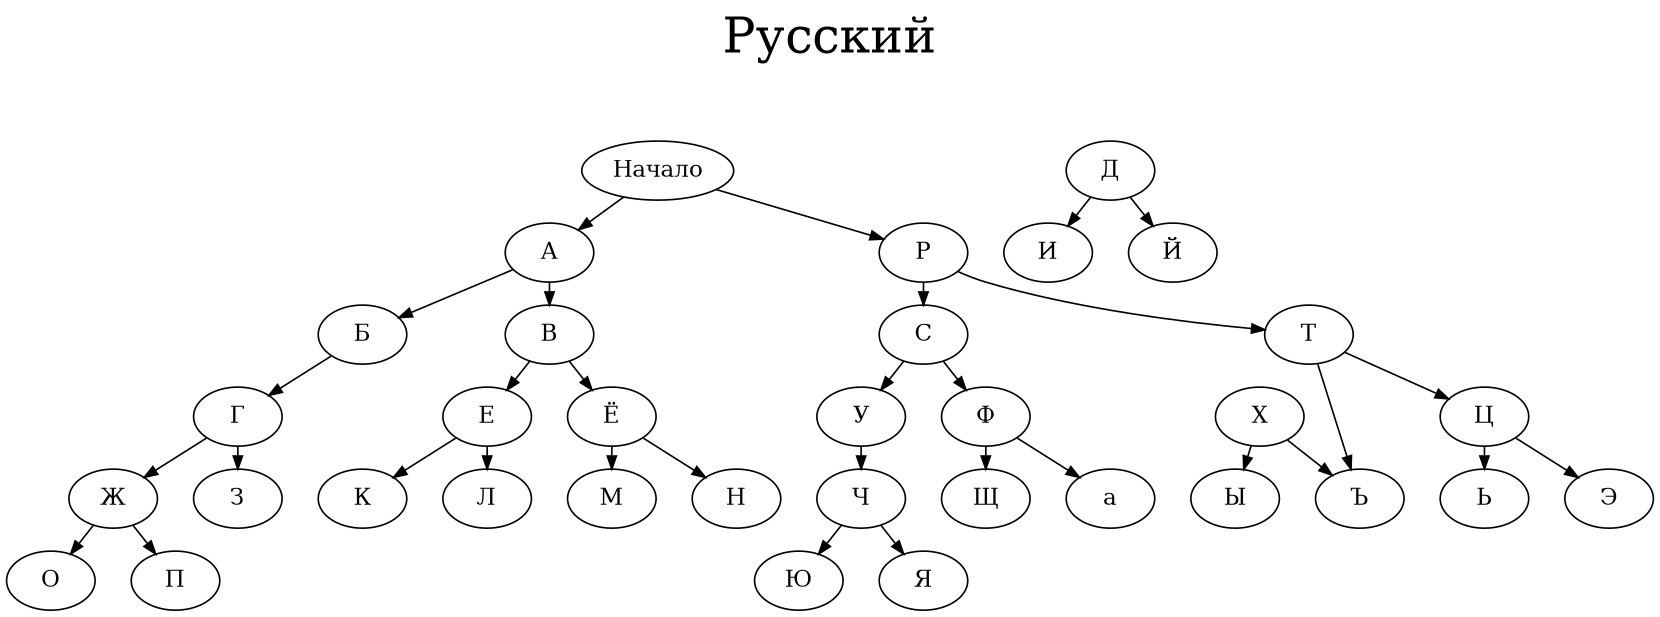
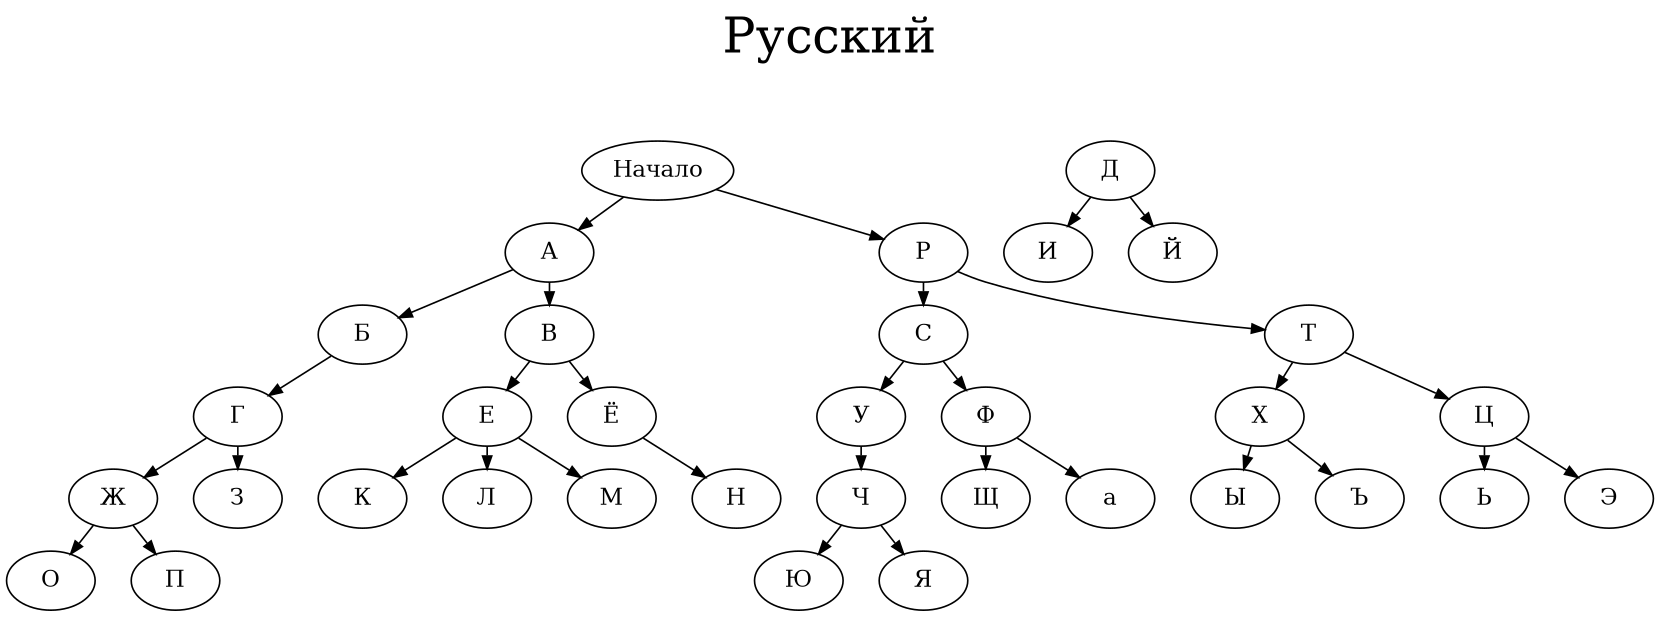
(1332, 411) -> (1288, 370)
(612, 451) -> (544, 454)
